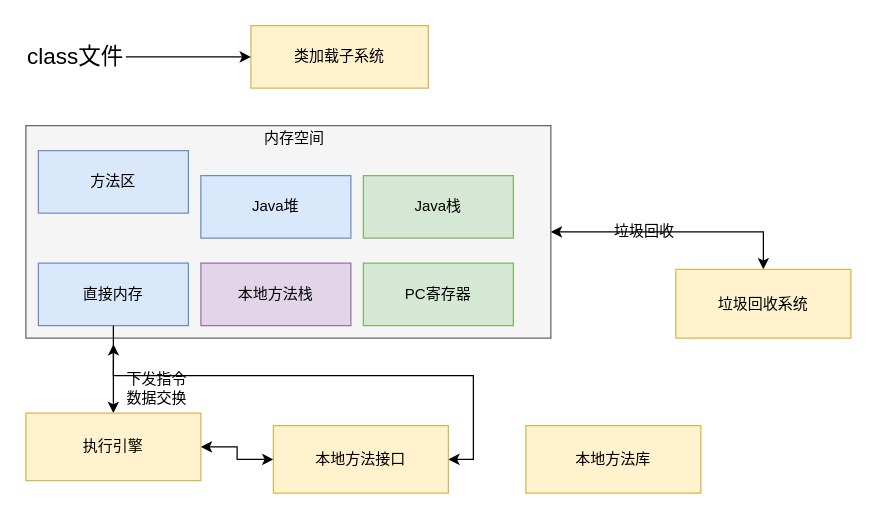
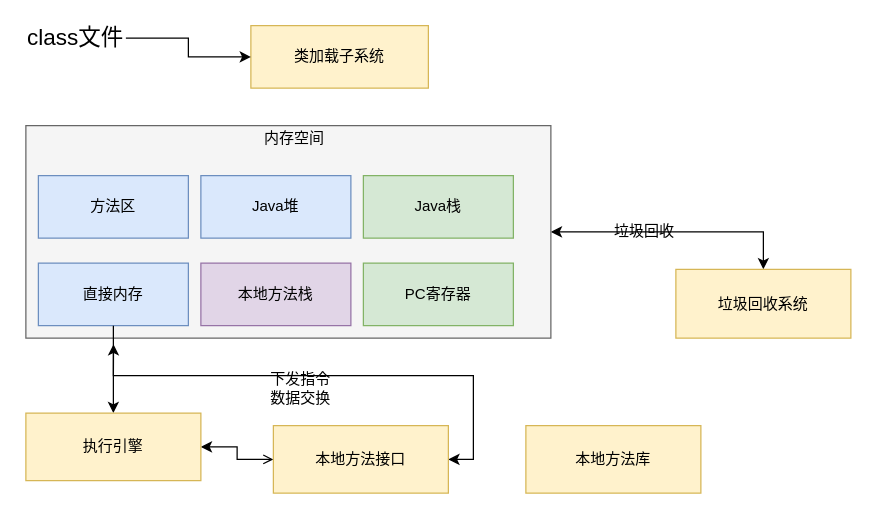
(76, 57) -> (76, 38)
(113, 182) -> (113, 207)
(157, 388) -> (301, 388)
(263, 459) -> (265, 459)
